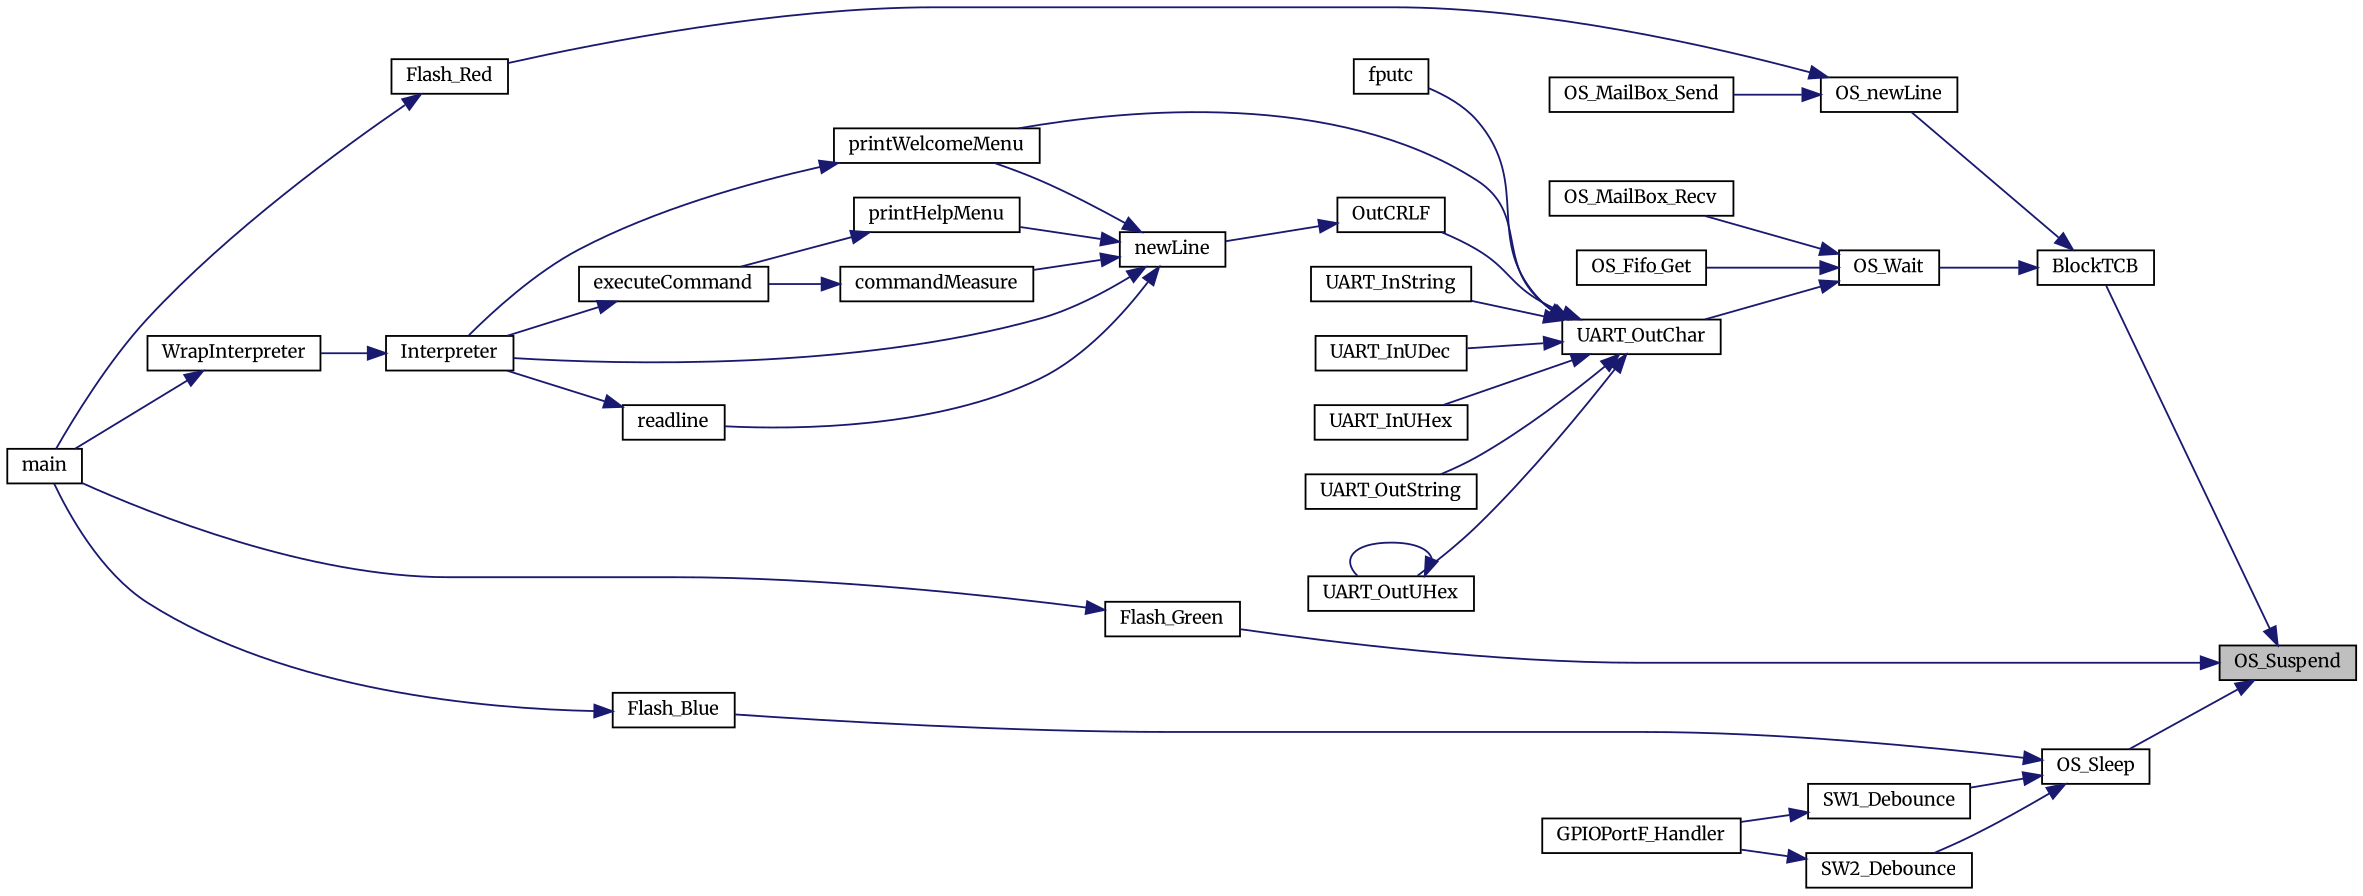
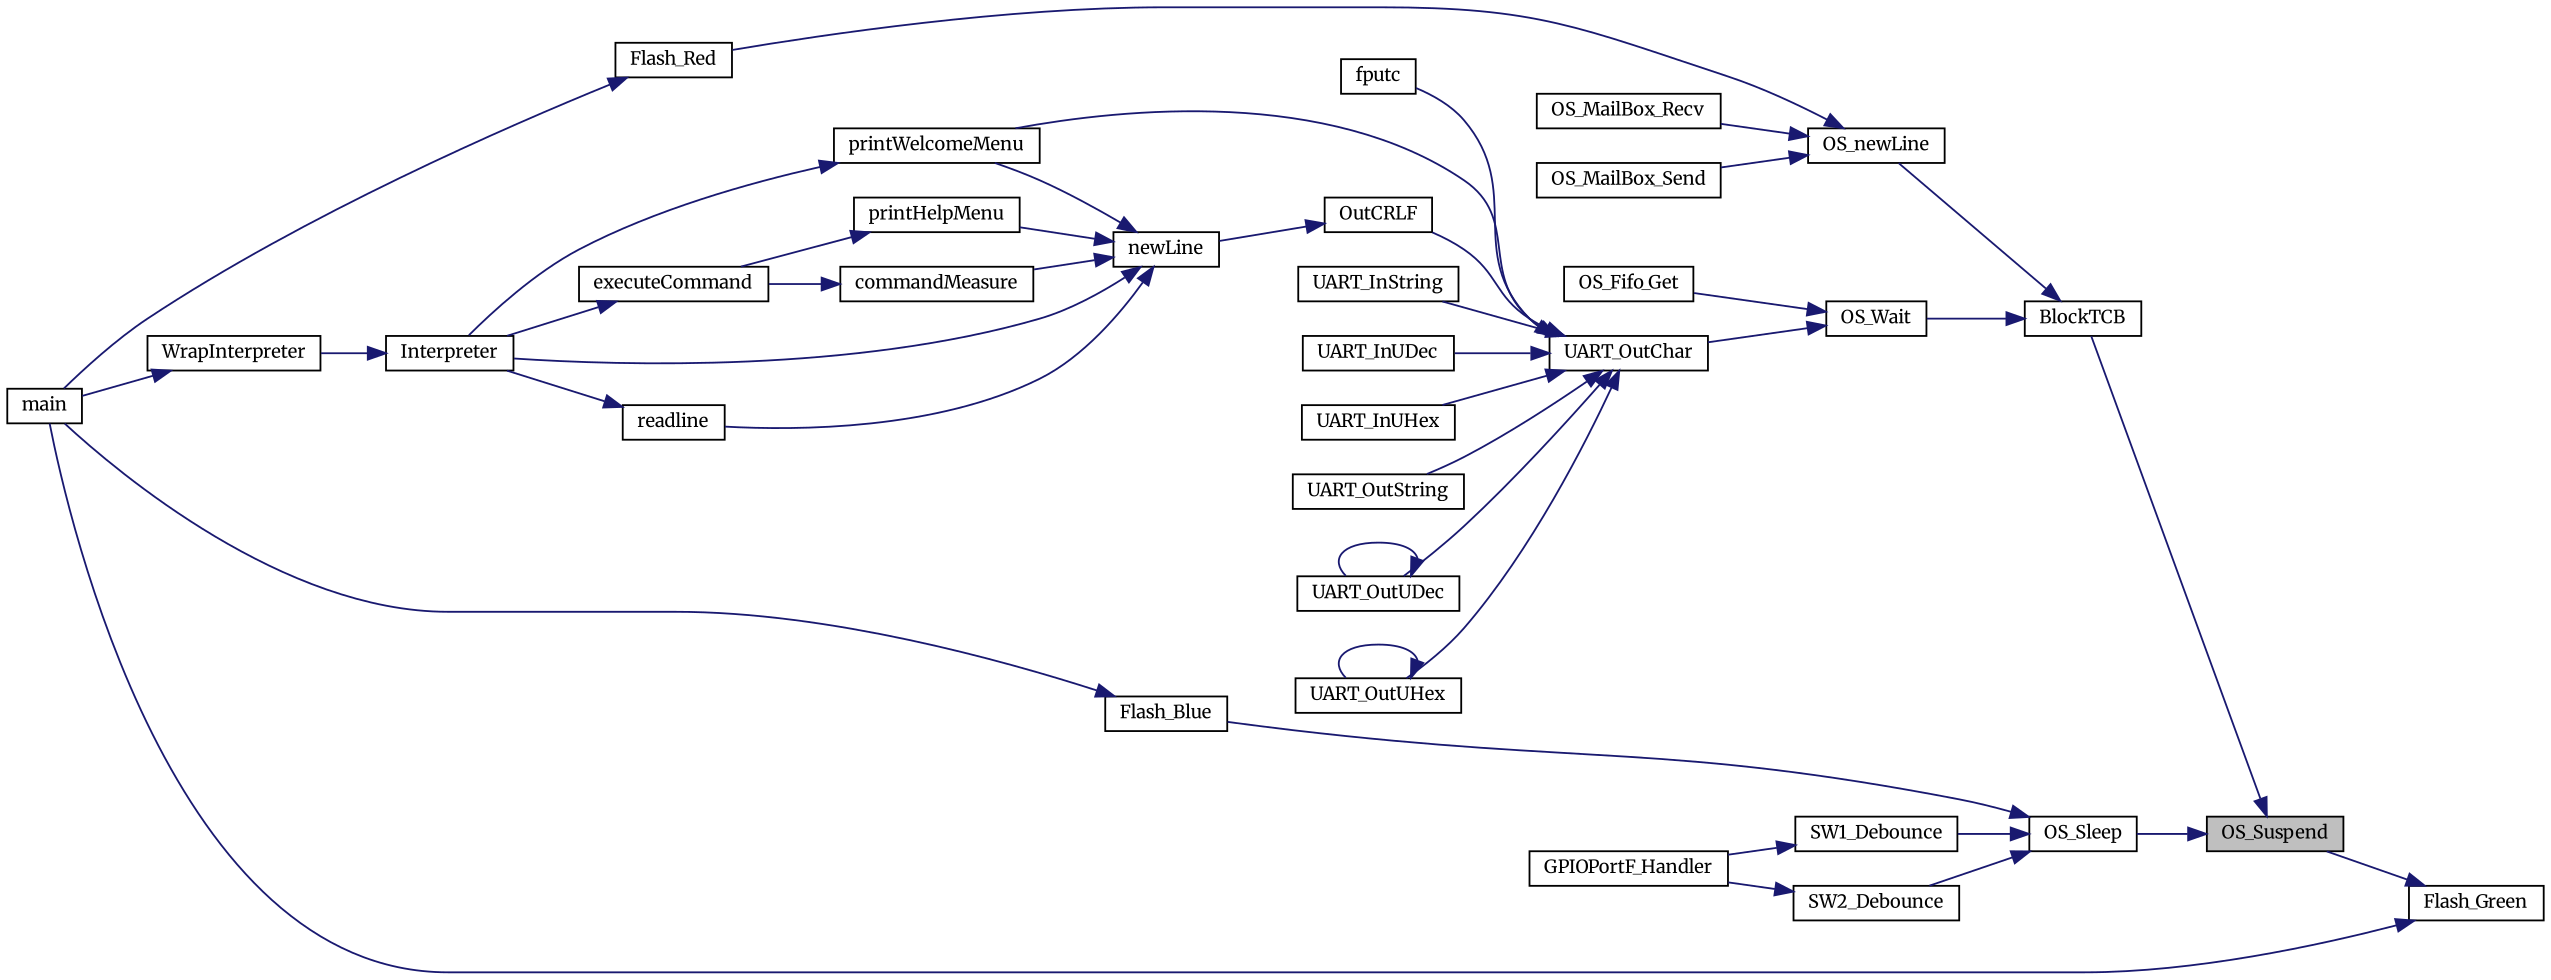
(1763, 232) -> (1755, 129)
none -> (1378, 594)
(1720, 663) -> (2367, 865)
